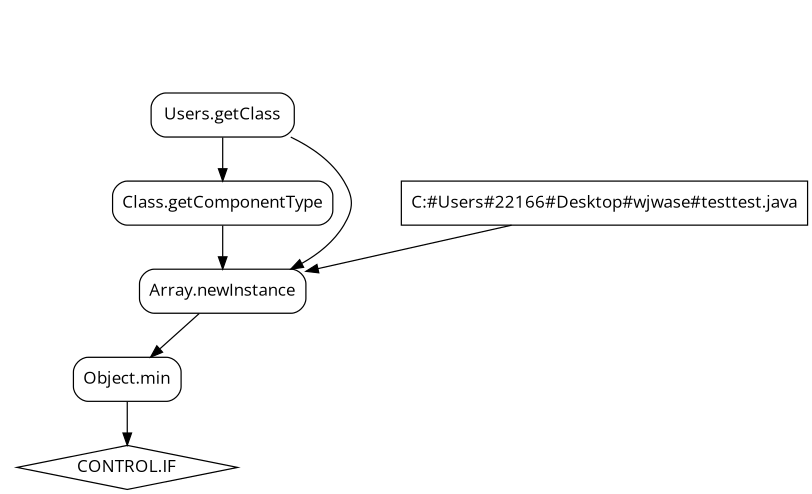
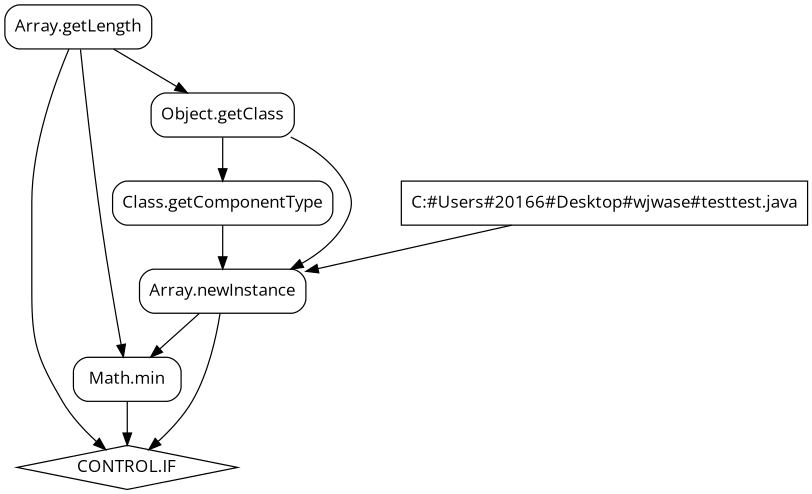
none -> (78, 27)
(223, 115) -> (223, 115)
(604, 203) -> (604, 203)
(127, 379) -> (127, 379)
none -> (201, 383)
